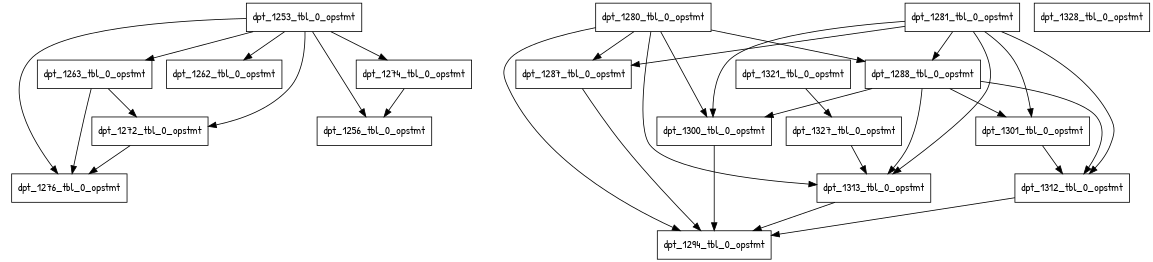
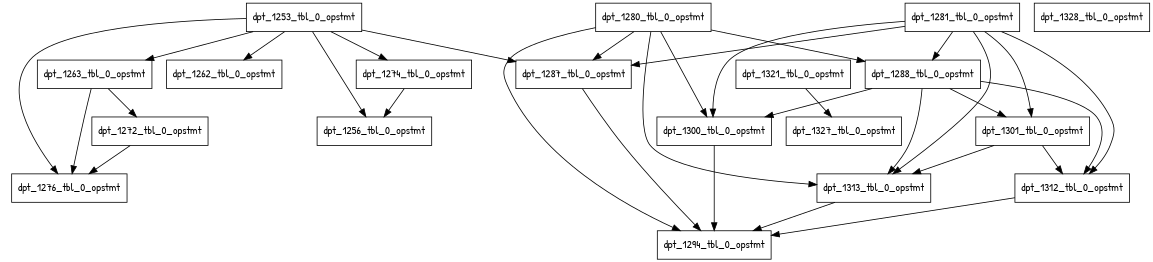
(281, 96) -> (435, 45)
(857, 156) -> (957, 158)
